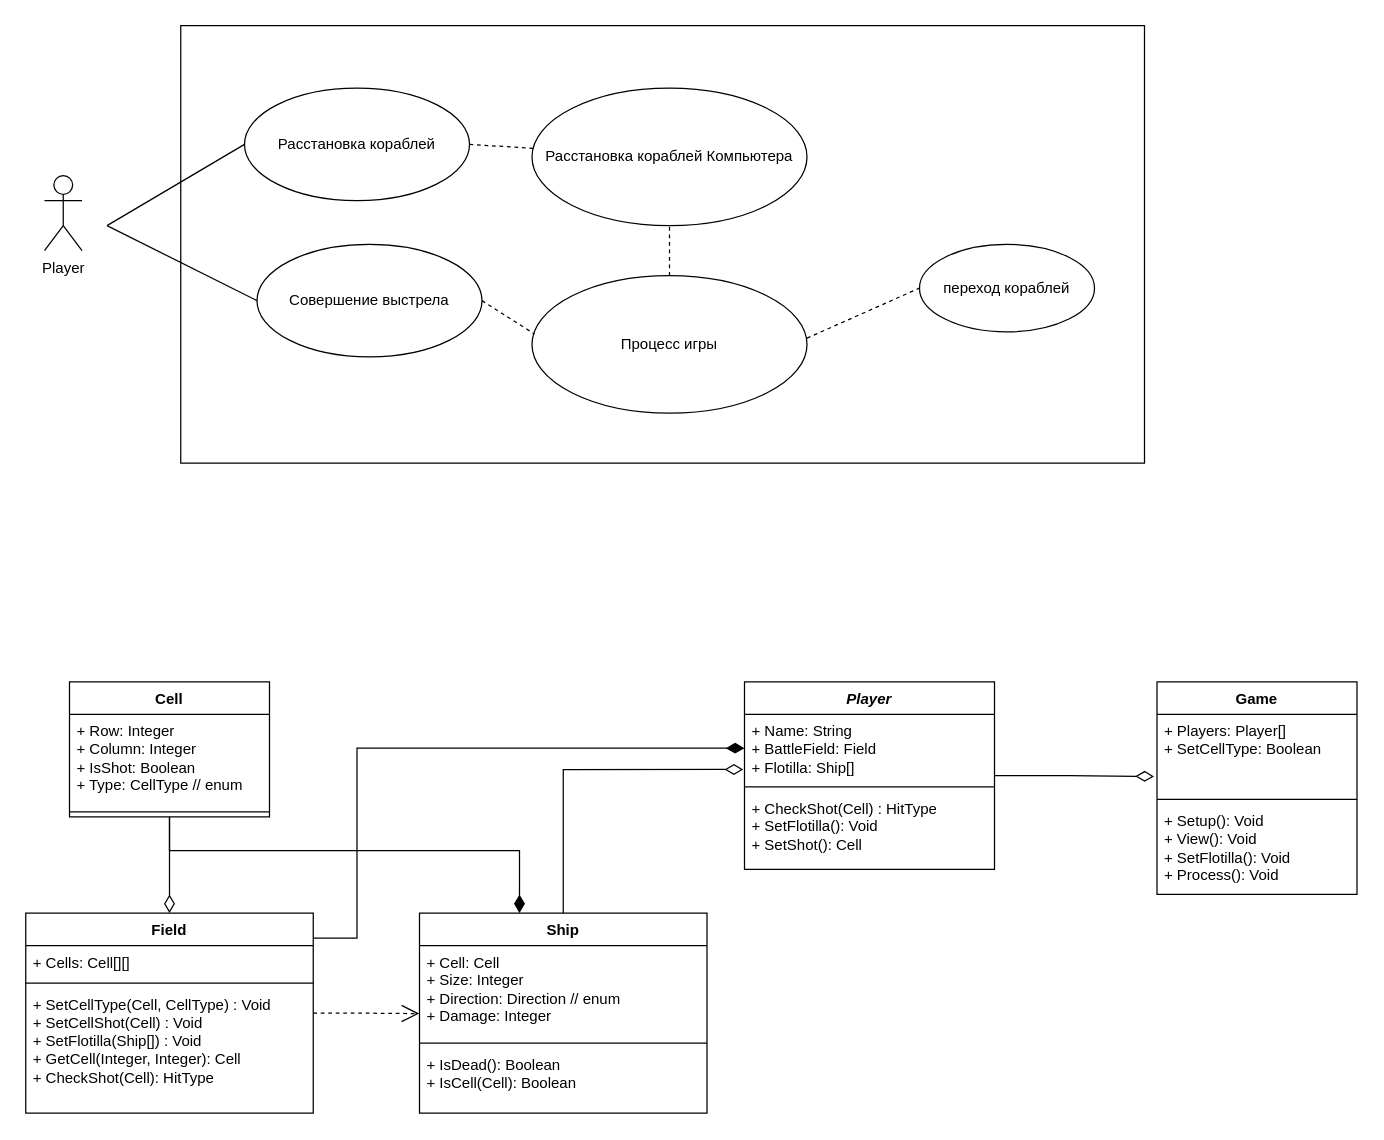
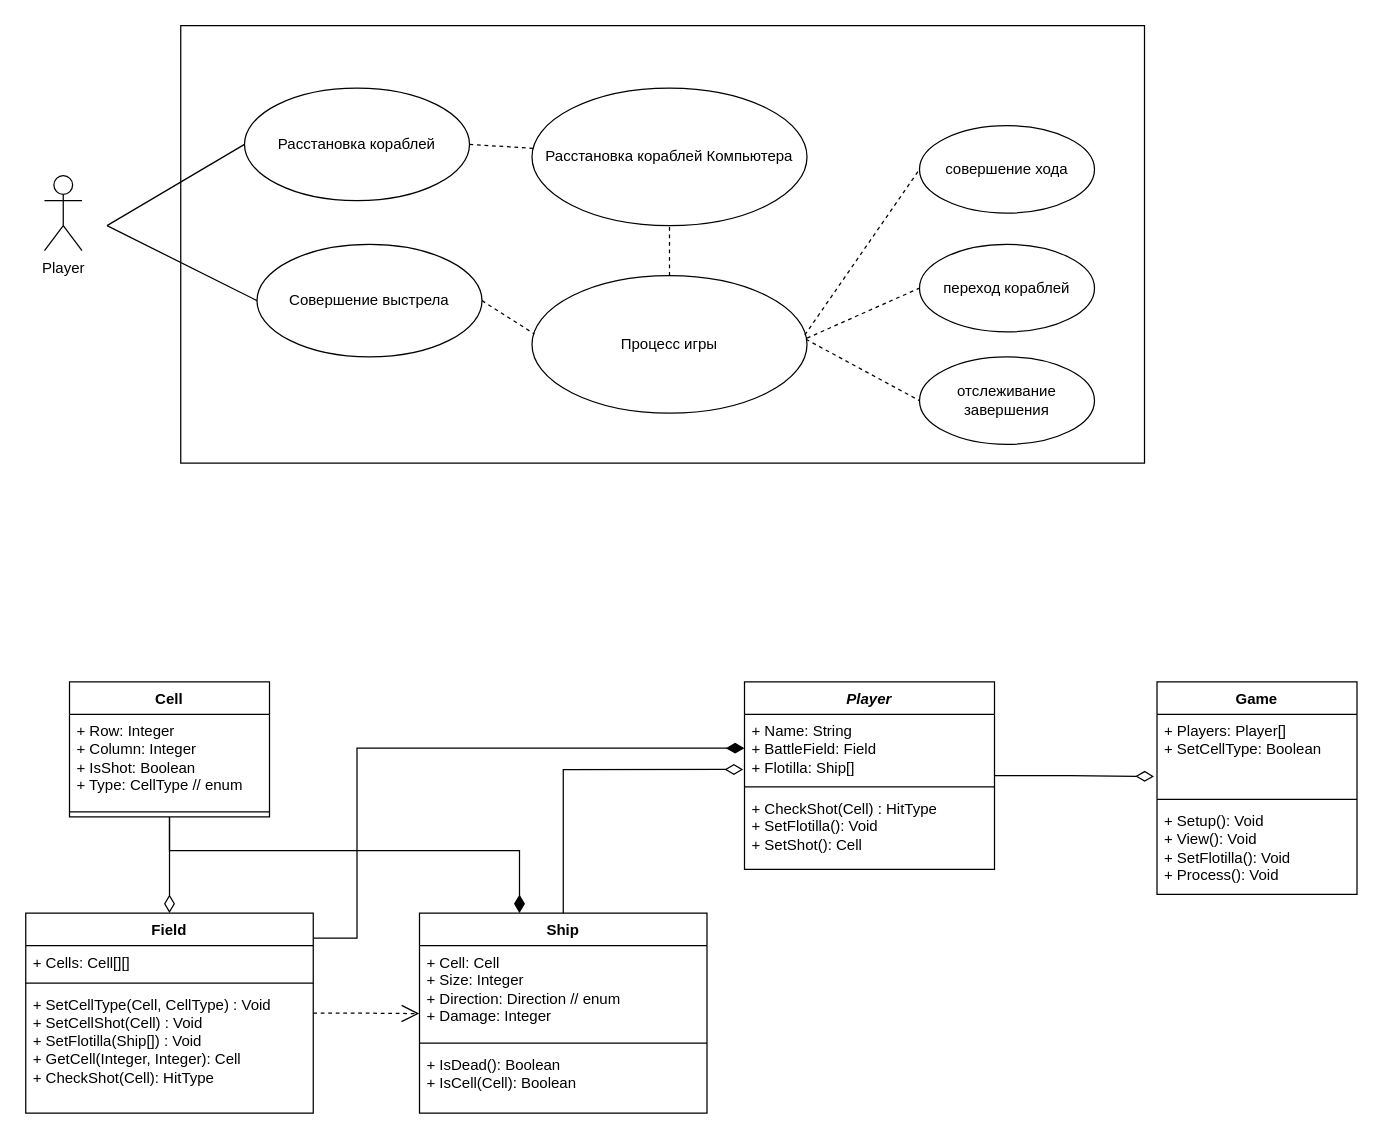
none -> (1007, 169)
none -> (862, 253)
none -> (863, 370)
none -> (1007, 401)
